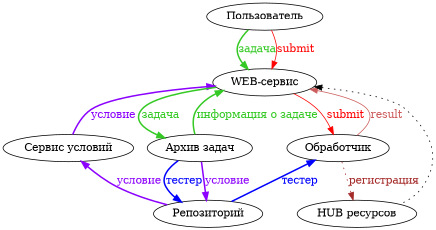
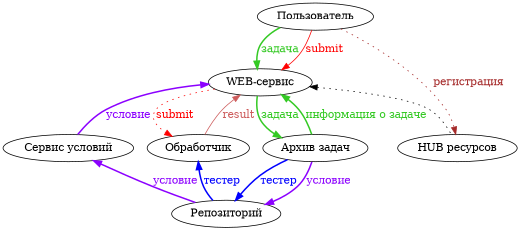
(315, 107) -> (171, 100)
(346, 177) -> (406, 69)
